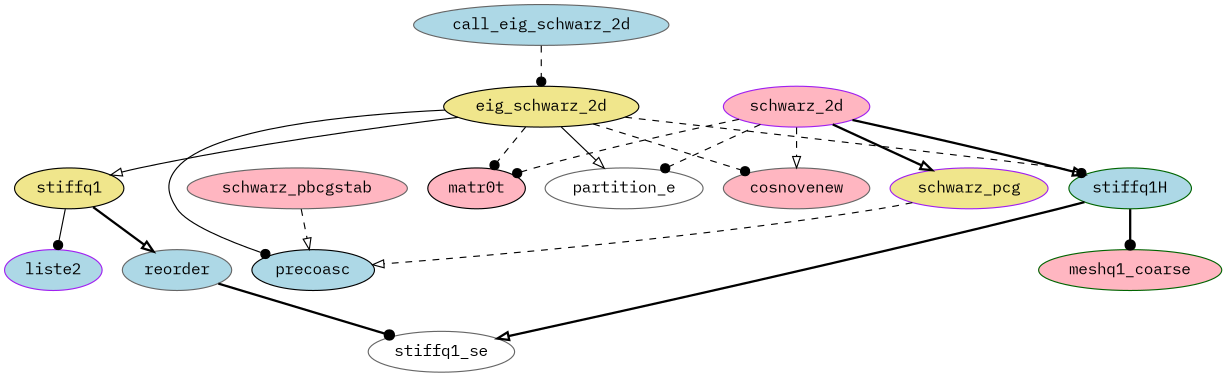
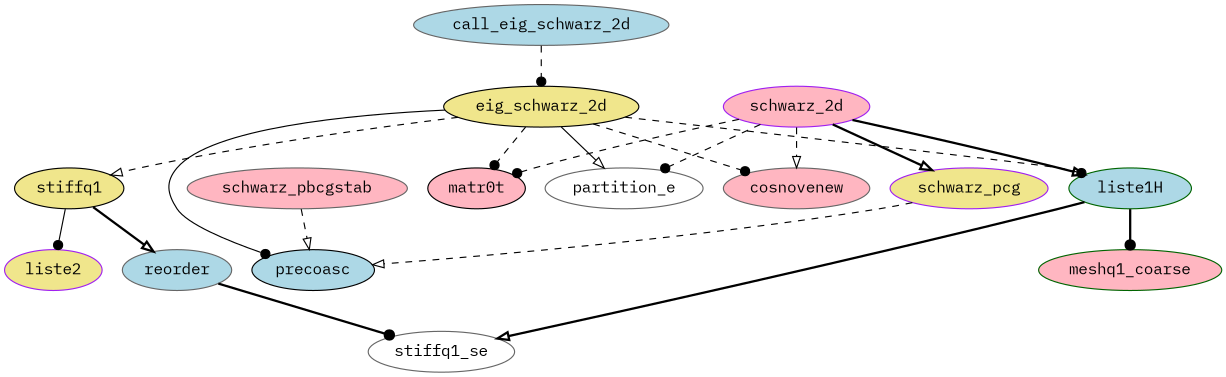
(289, 141) -> (289, 141)
(1130, 188) -> (1130, 188)
(53, 270) -> (53, 270)
